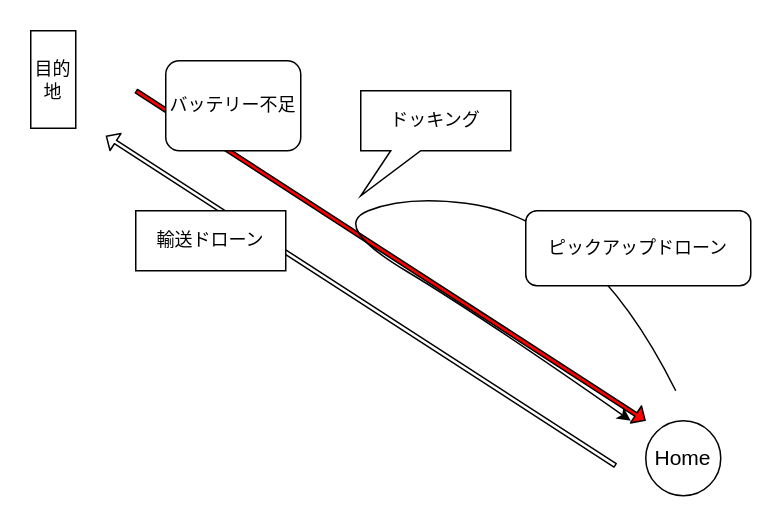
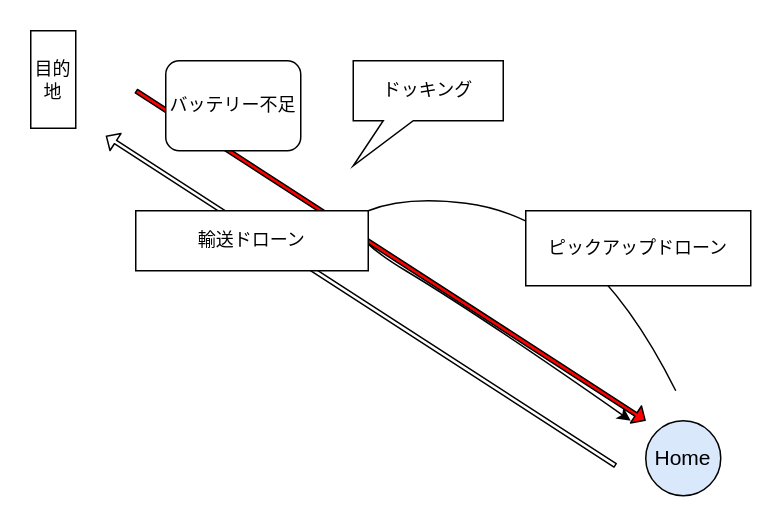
(436, 143) -> (428, 113)
(211, 241) -> (252, 241)
(638, 248) -> (638, 248)
(683, 458) -> (683, 458)
